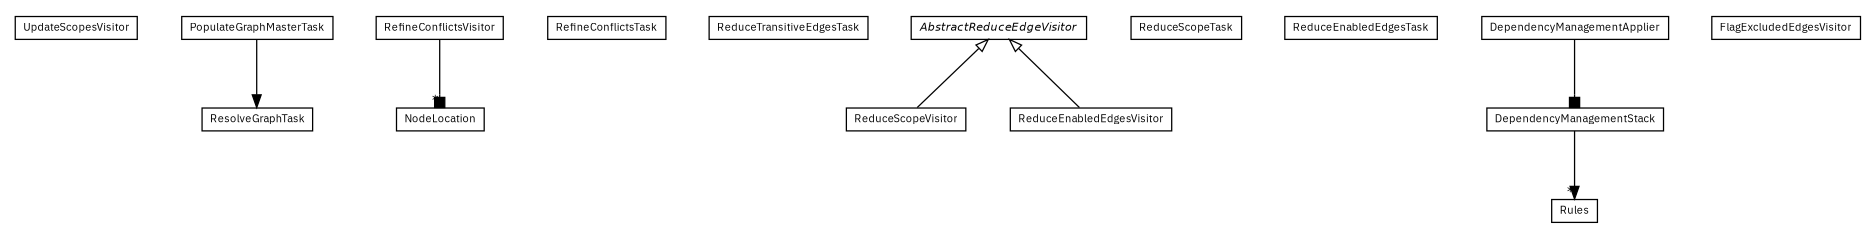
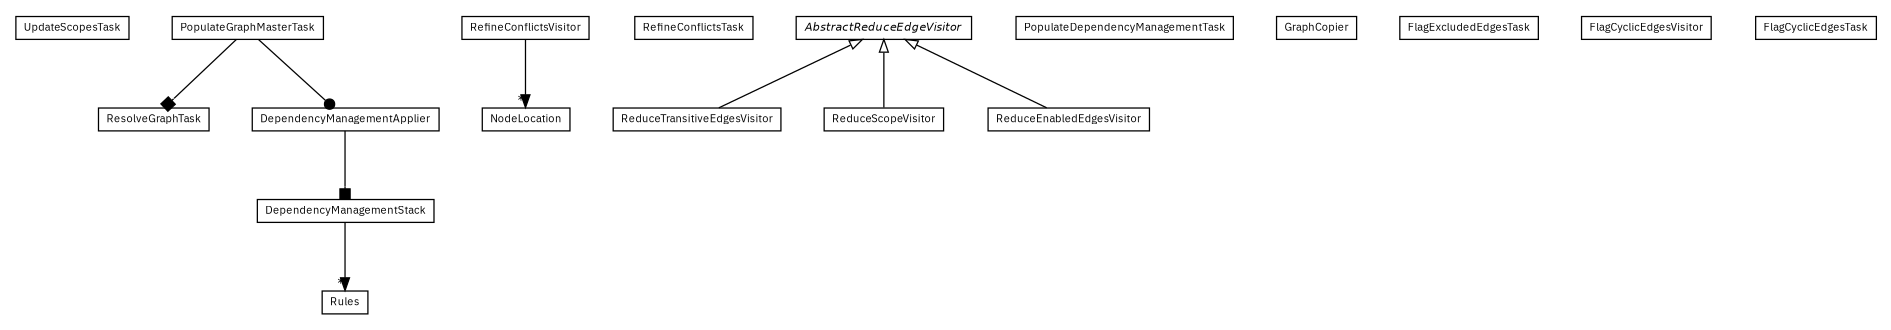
none -> (72, 28)
(76, 28) -> none
(788, 28) -> none
none -> (1124, 28)
(1186, 28) -> none
none -> (1316, 28)
(1361, 28) -> none
none -> (1468, 28)
none -> (1646, 28)
(1786, 28) -> none
none -> (1815, 28)
(257, 67) -> (205, 69)
(440, 67) -> (525, 67)
none -> (292, 70)
none -> (697, 119)
